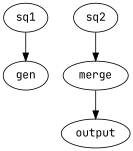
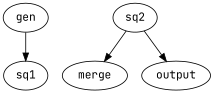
(26, 43) -> (26, 43)
(96, 101) -> (153, 43)
